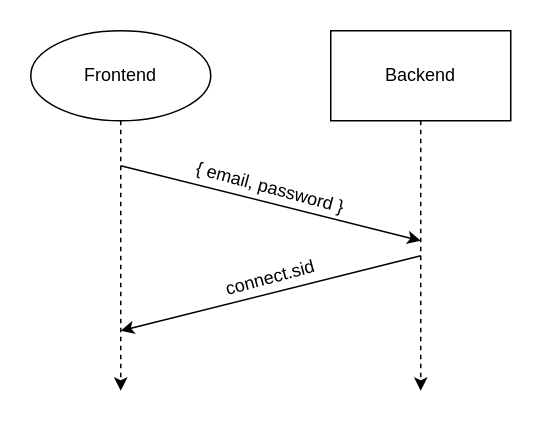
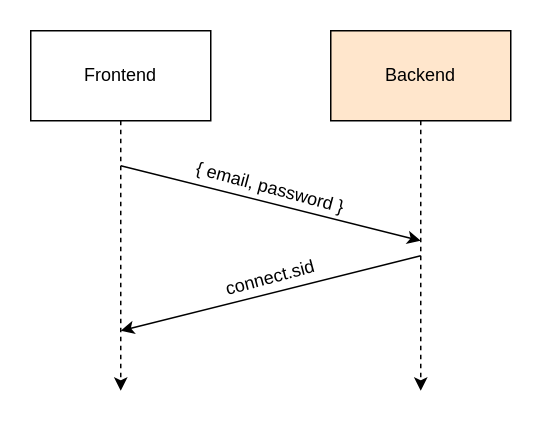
(121, 76) -> (121, 76)
(421, 76) -> (421, 76)
